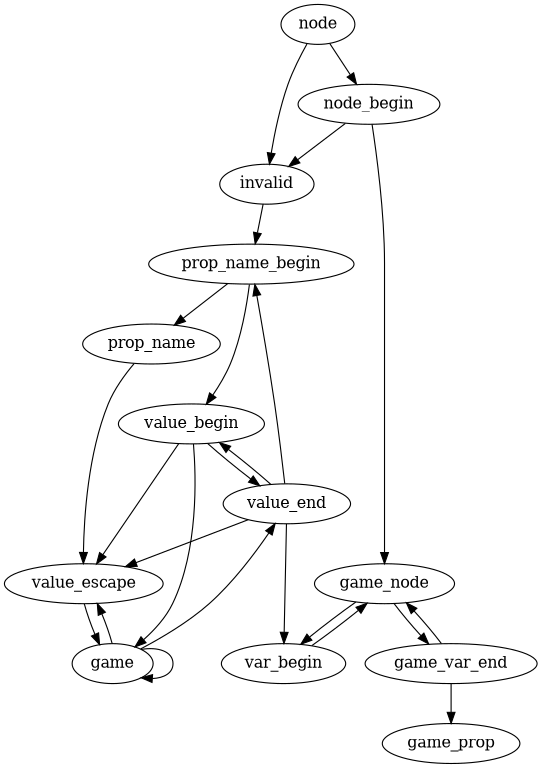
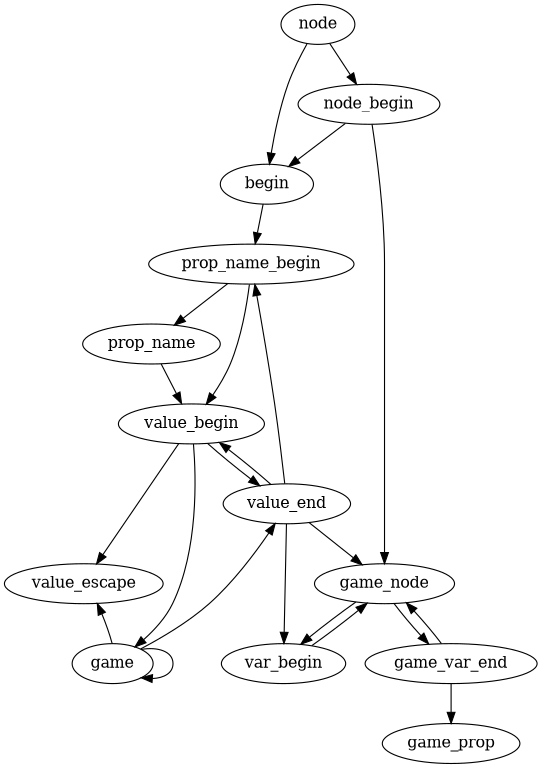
(267, 184) -> (267, 184)
(94, 453) -> (169, 379)
(200, 538) -> (331, 540)
(89, 619) -> none
